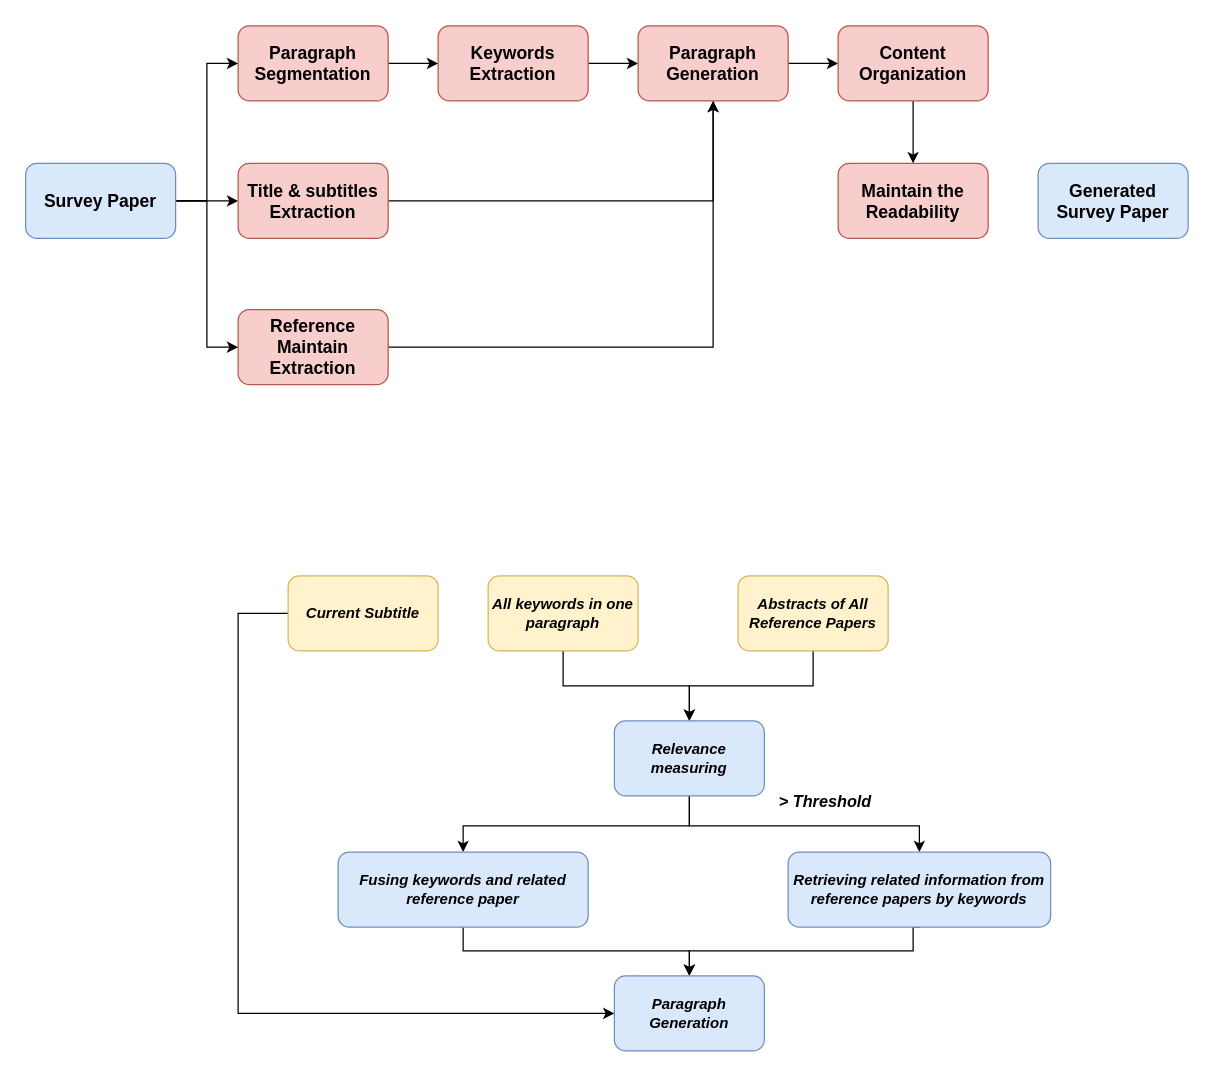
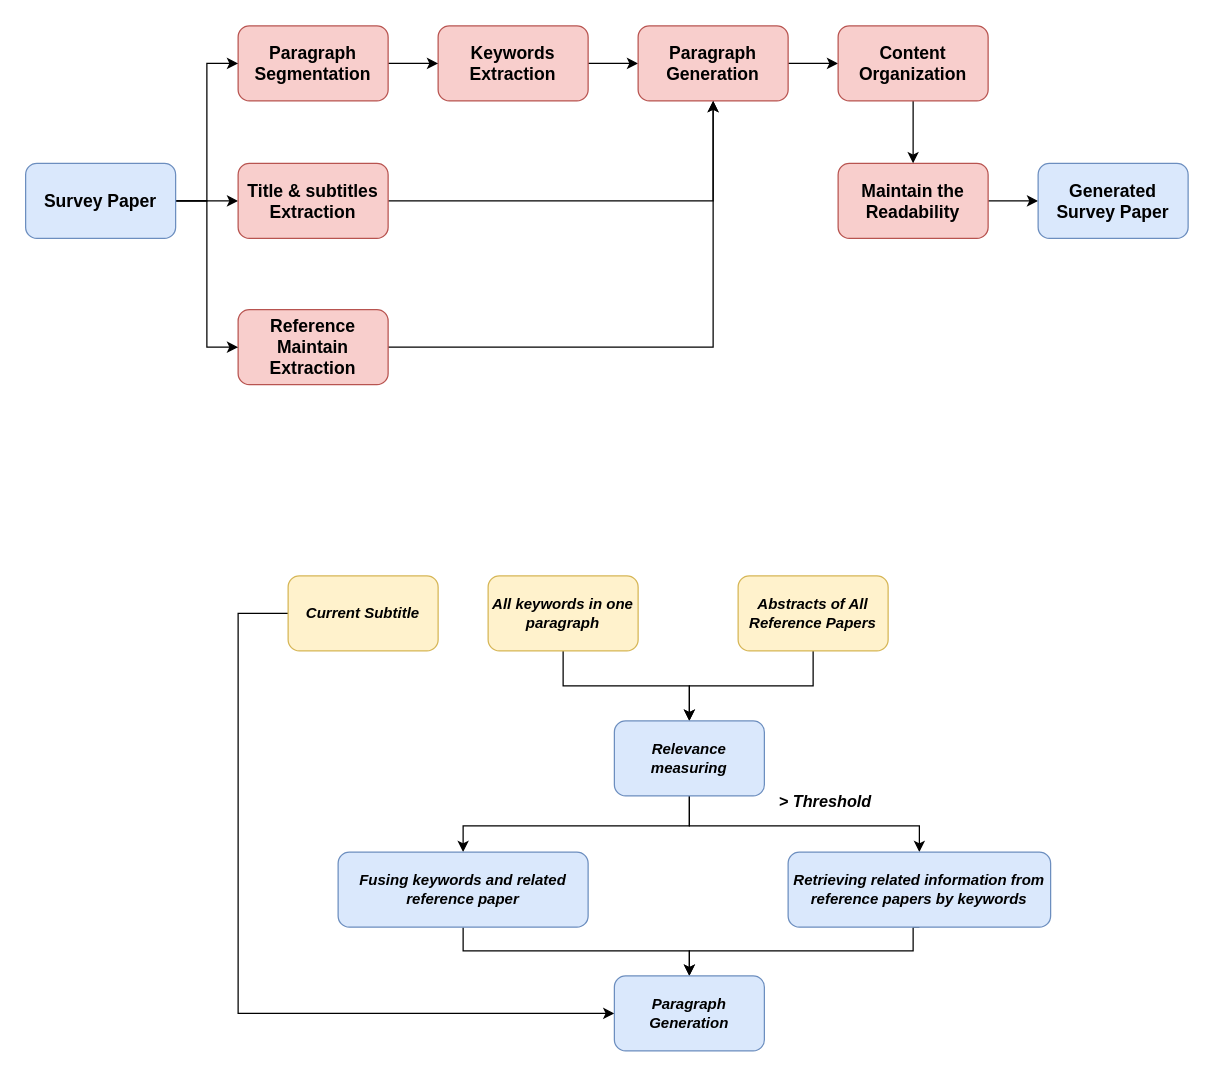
none -> (1009, 201)
